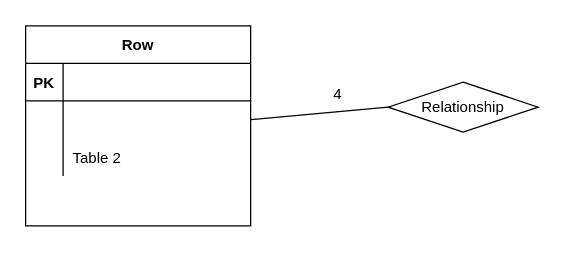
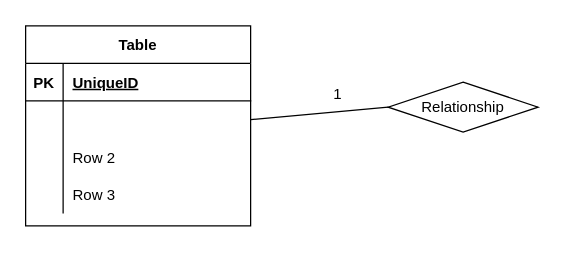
(138, 45) -> (138, 45)
none -> (157, 82)
(338, 94) -> (338, 94)
(98, 158) -> (92, 158)
none -> (157, 194)
